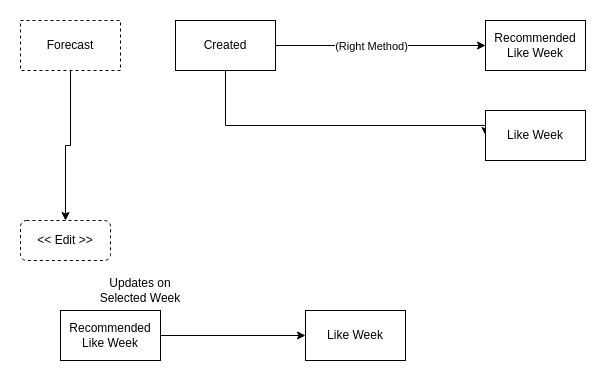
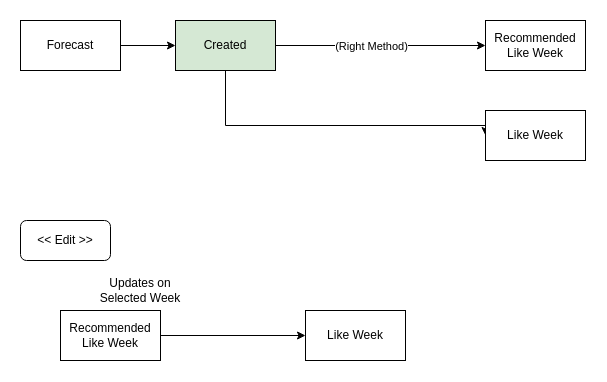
(71, 46) -> (71, 46)
(226, 46) -> (226, 46)
(71, 145) -> (145, 46)
(66, 241) -> (66, 241)
